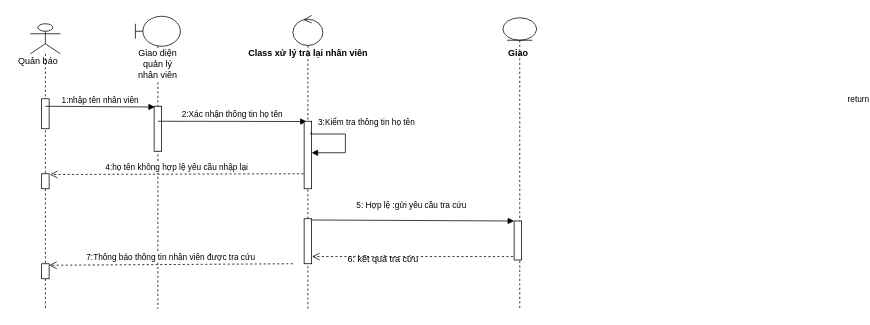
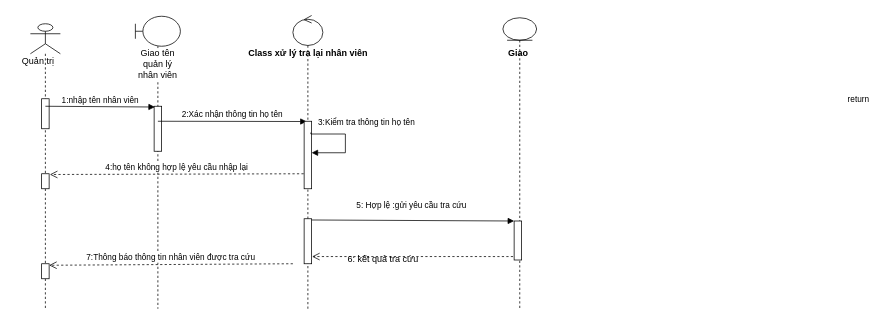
(38, 61) -> (38, 61)
(158, 65) -> (158, 65)
